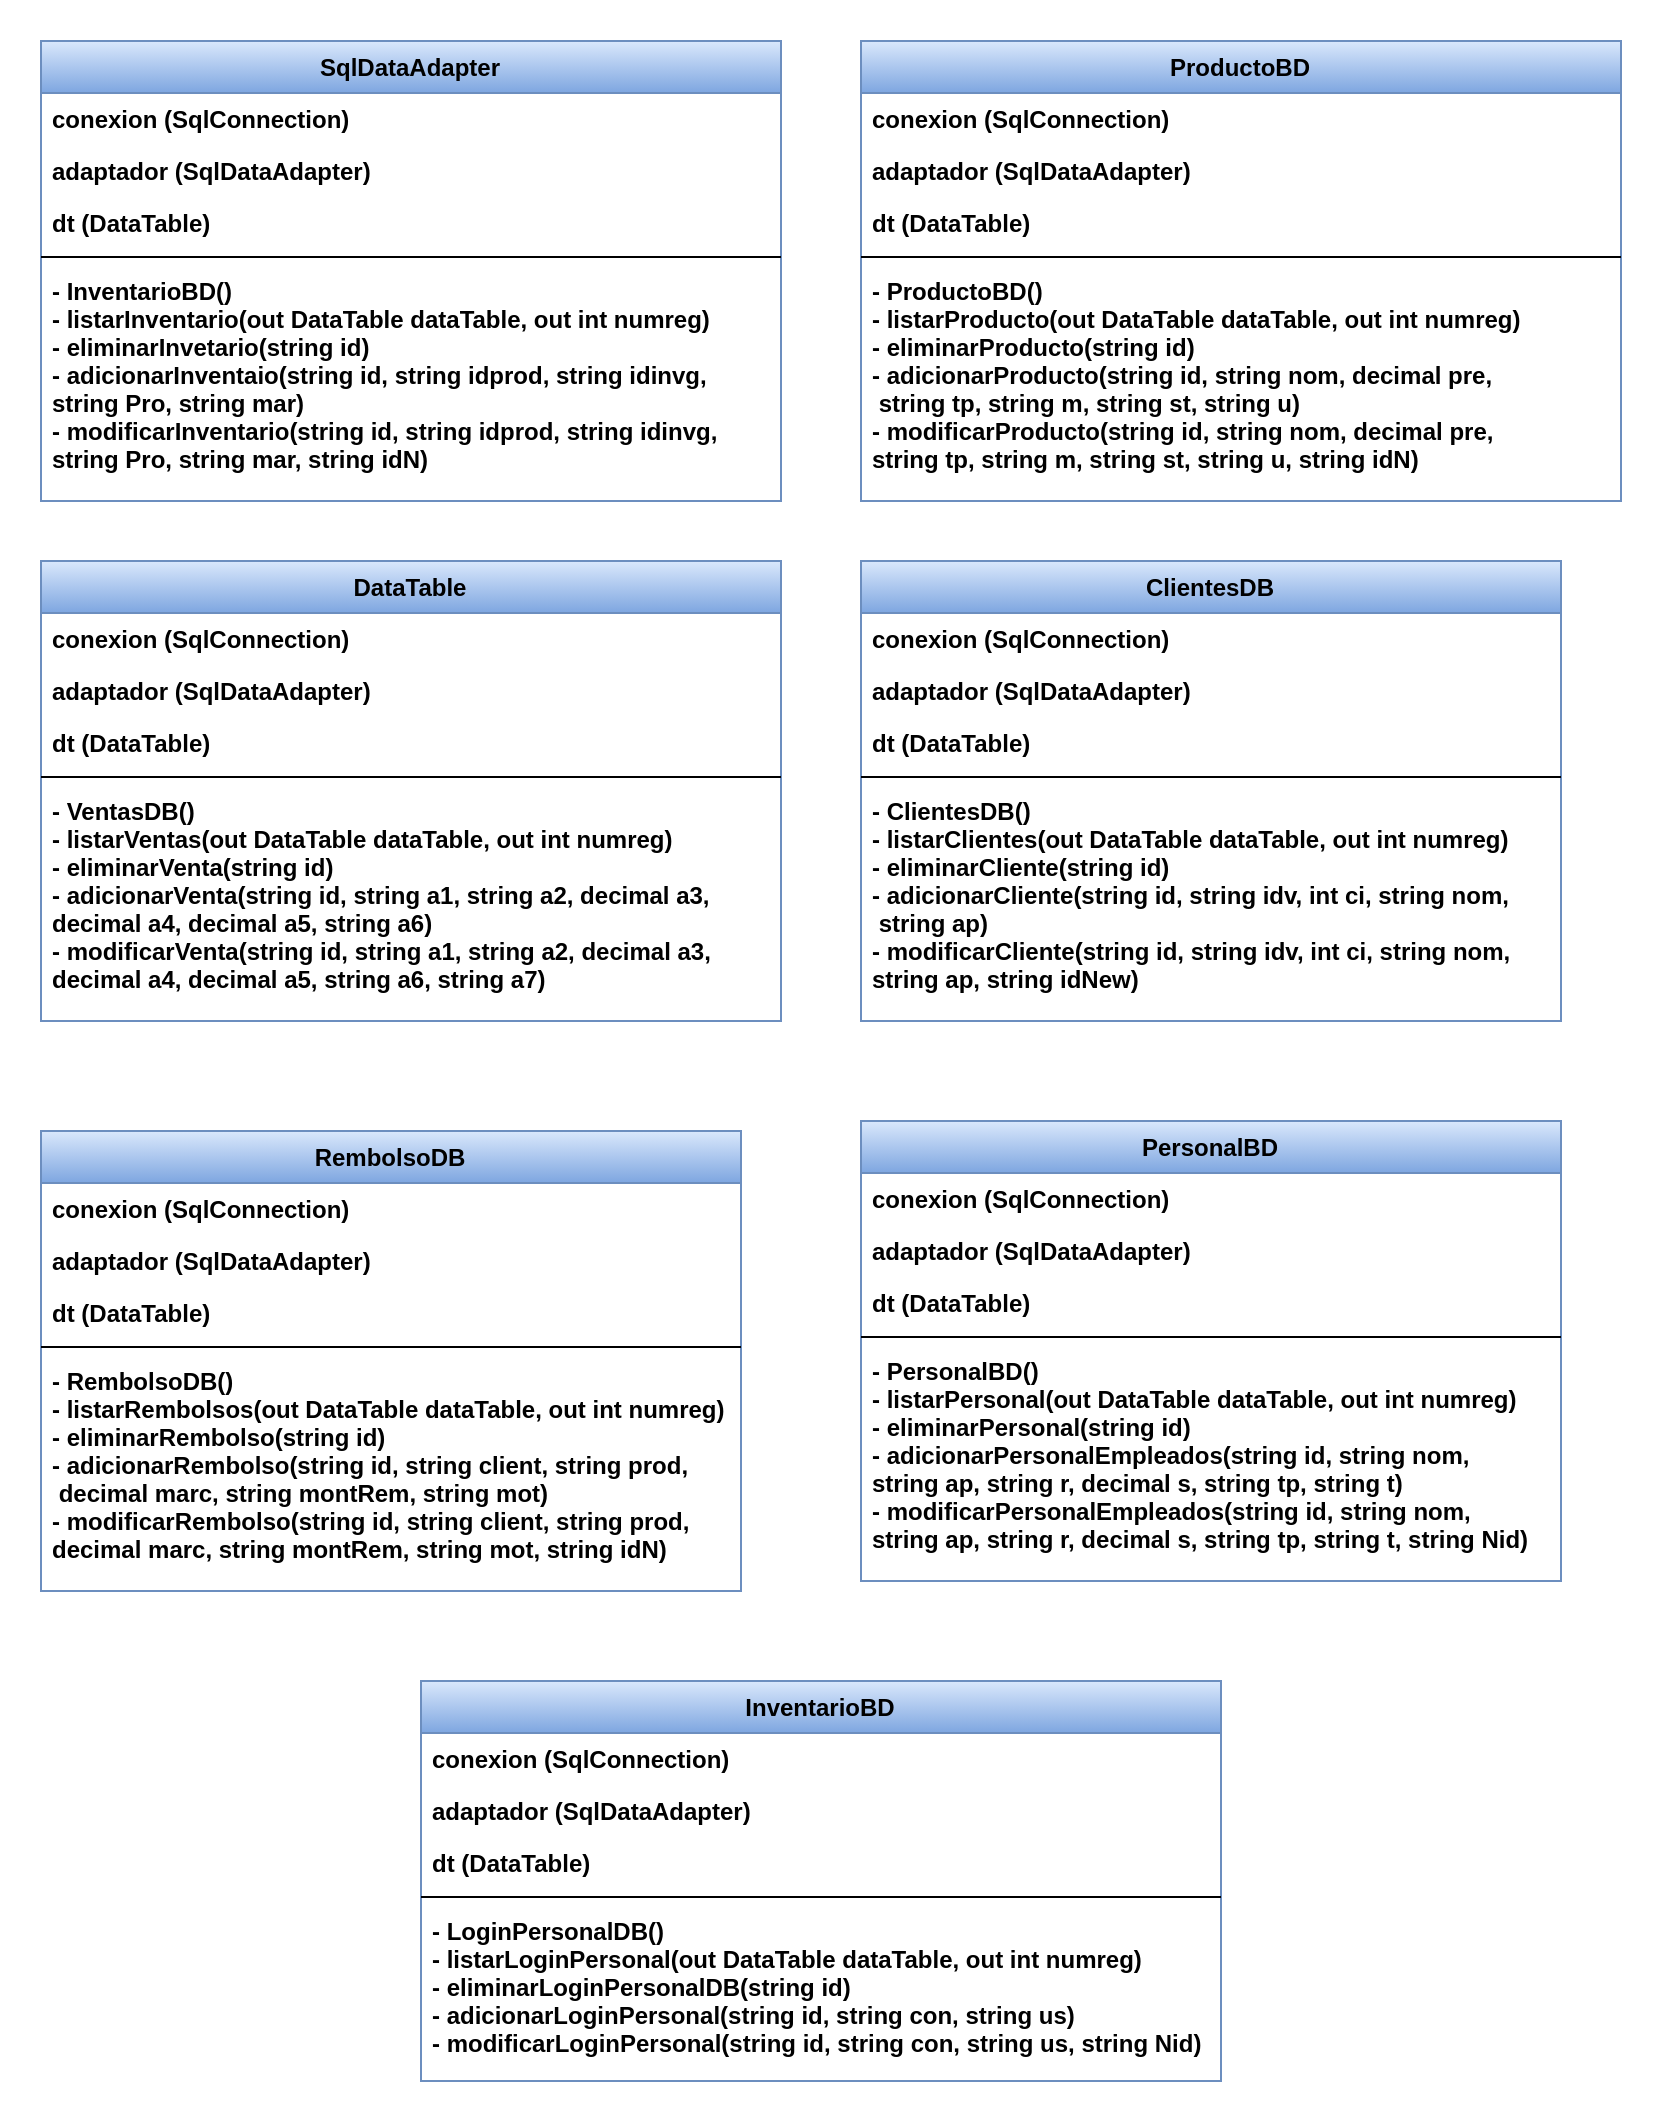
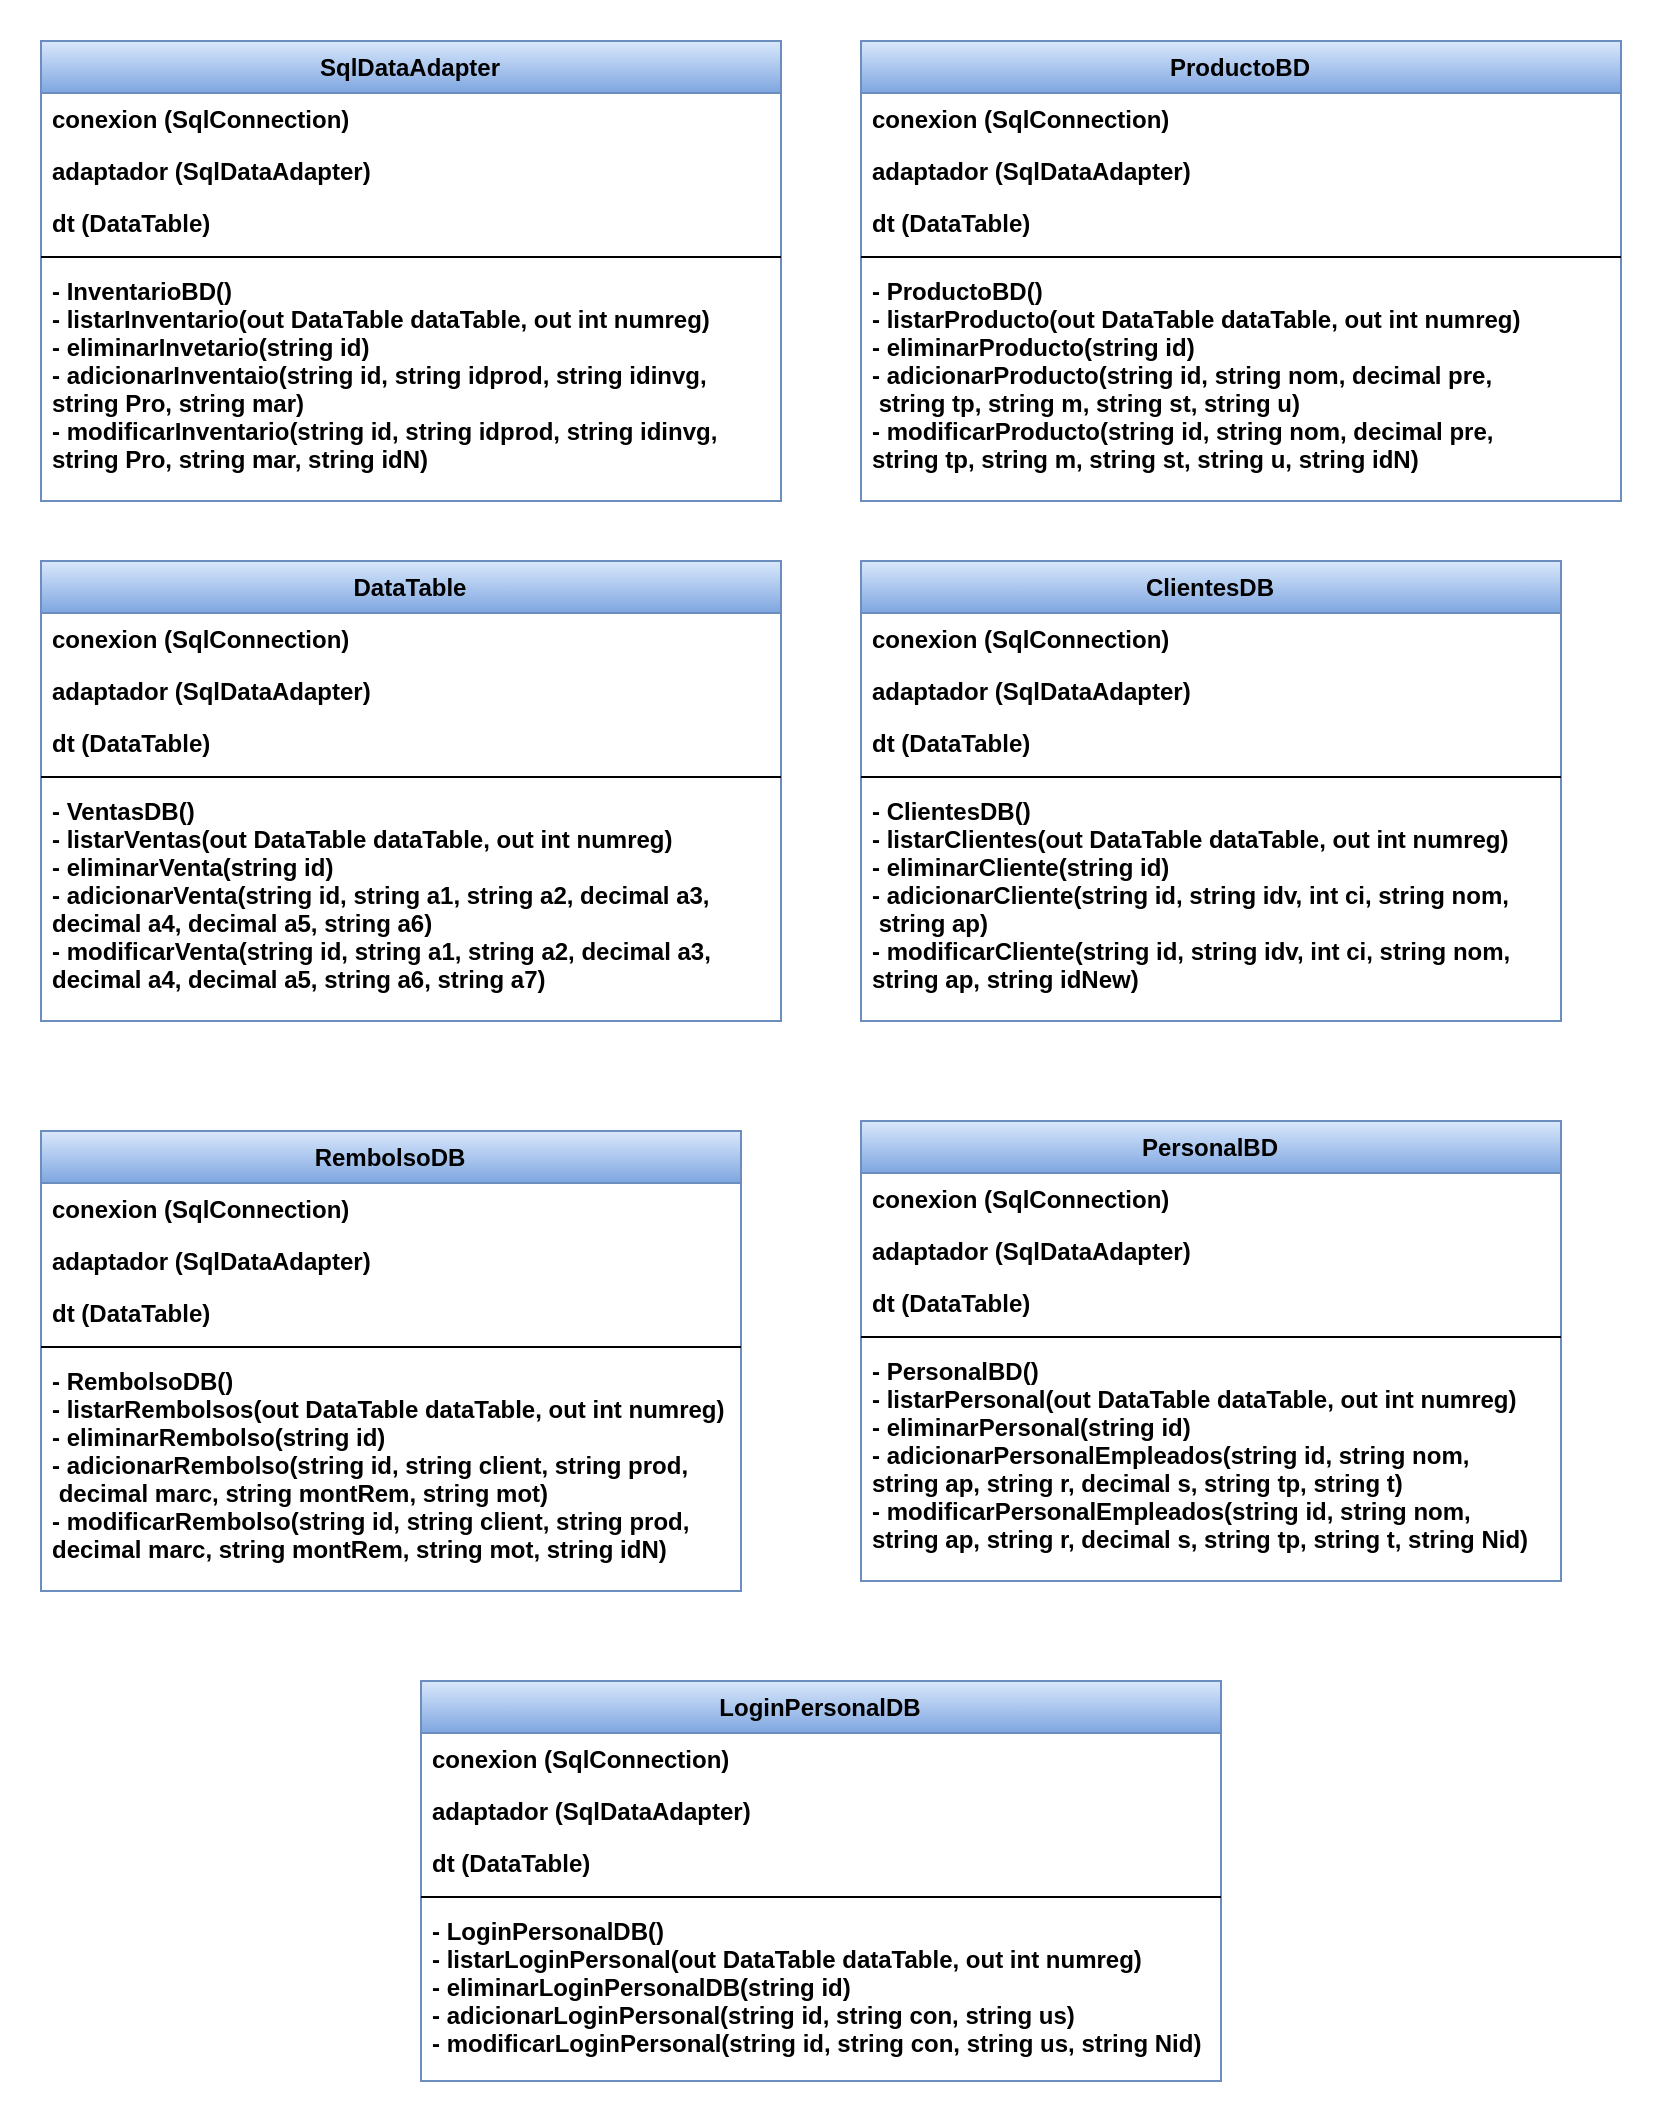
(820, 1708) -> (820, 1708)
